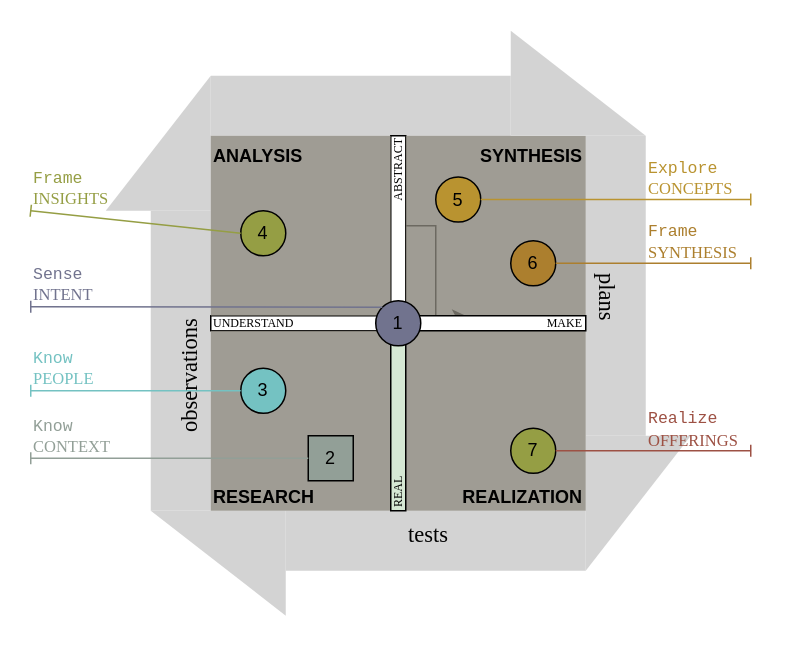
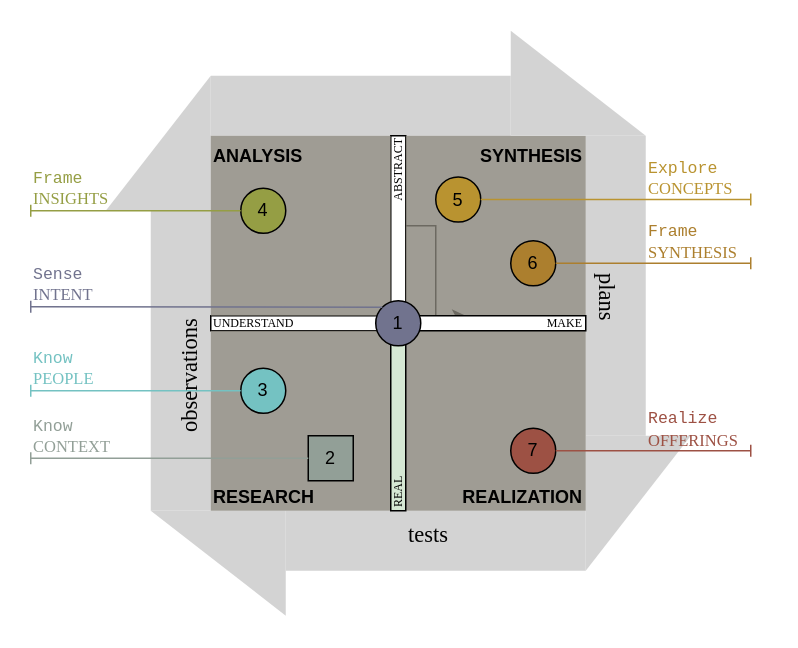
(263, 233) -> (263, 211)
(533, 451) -> (533, 451)
